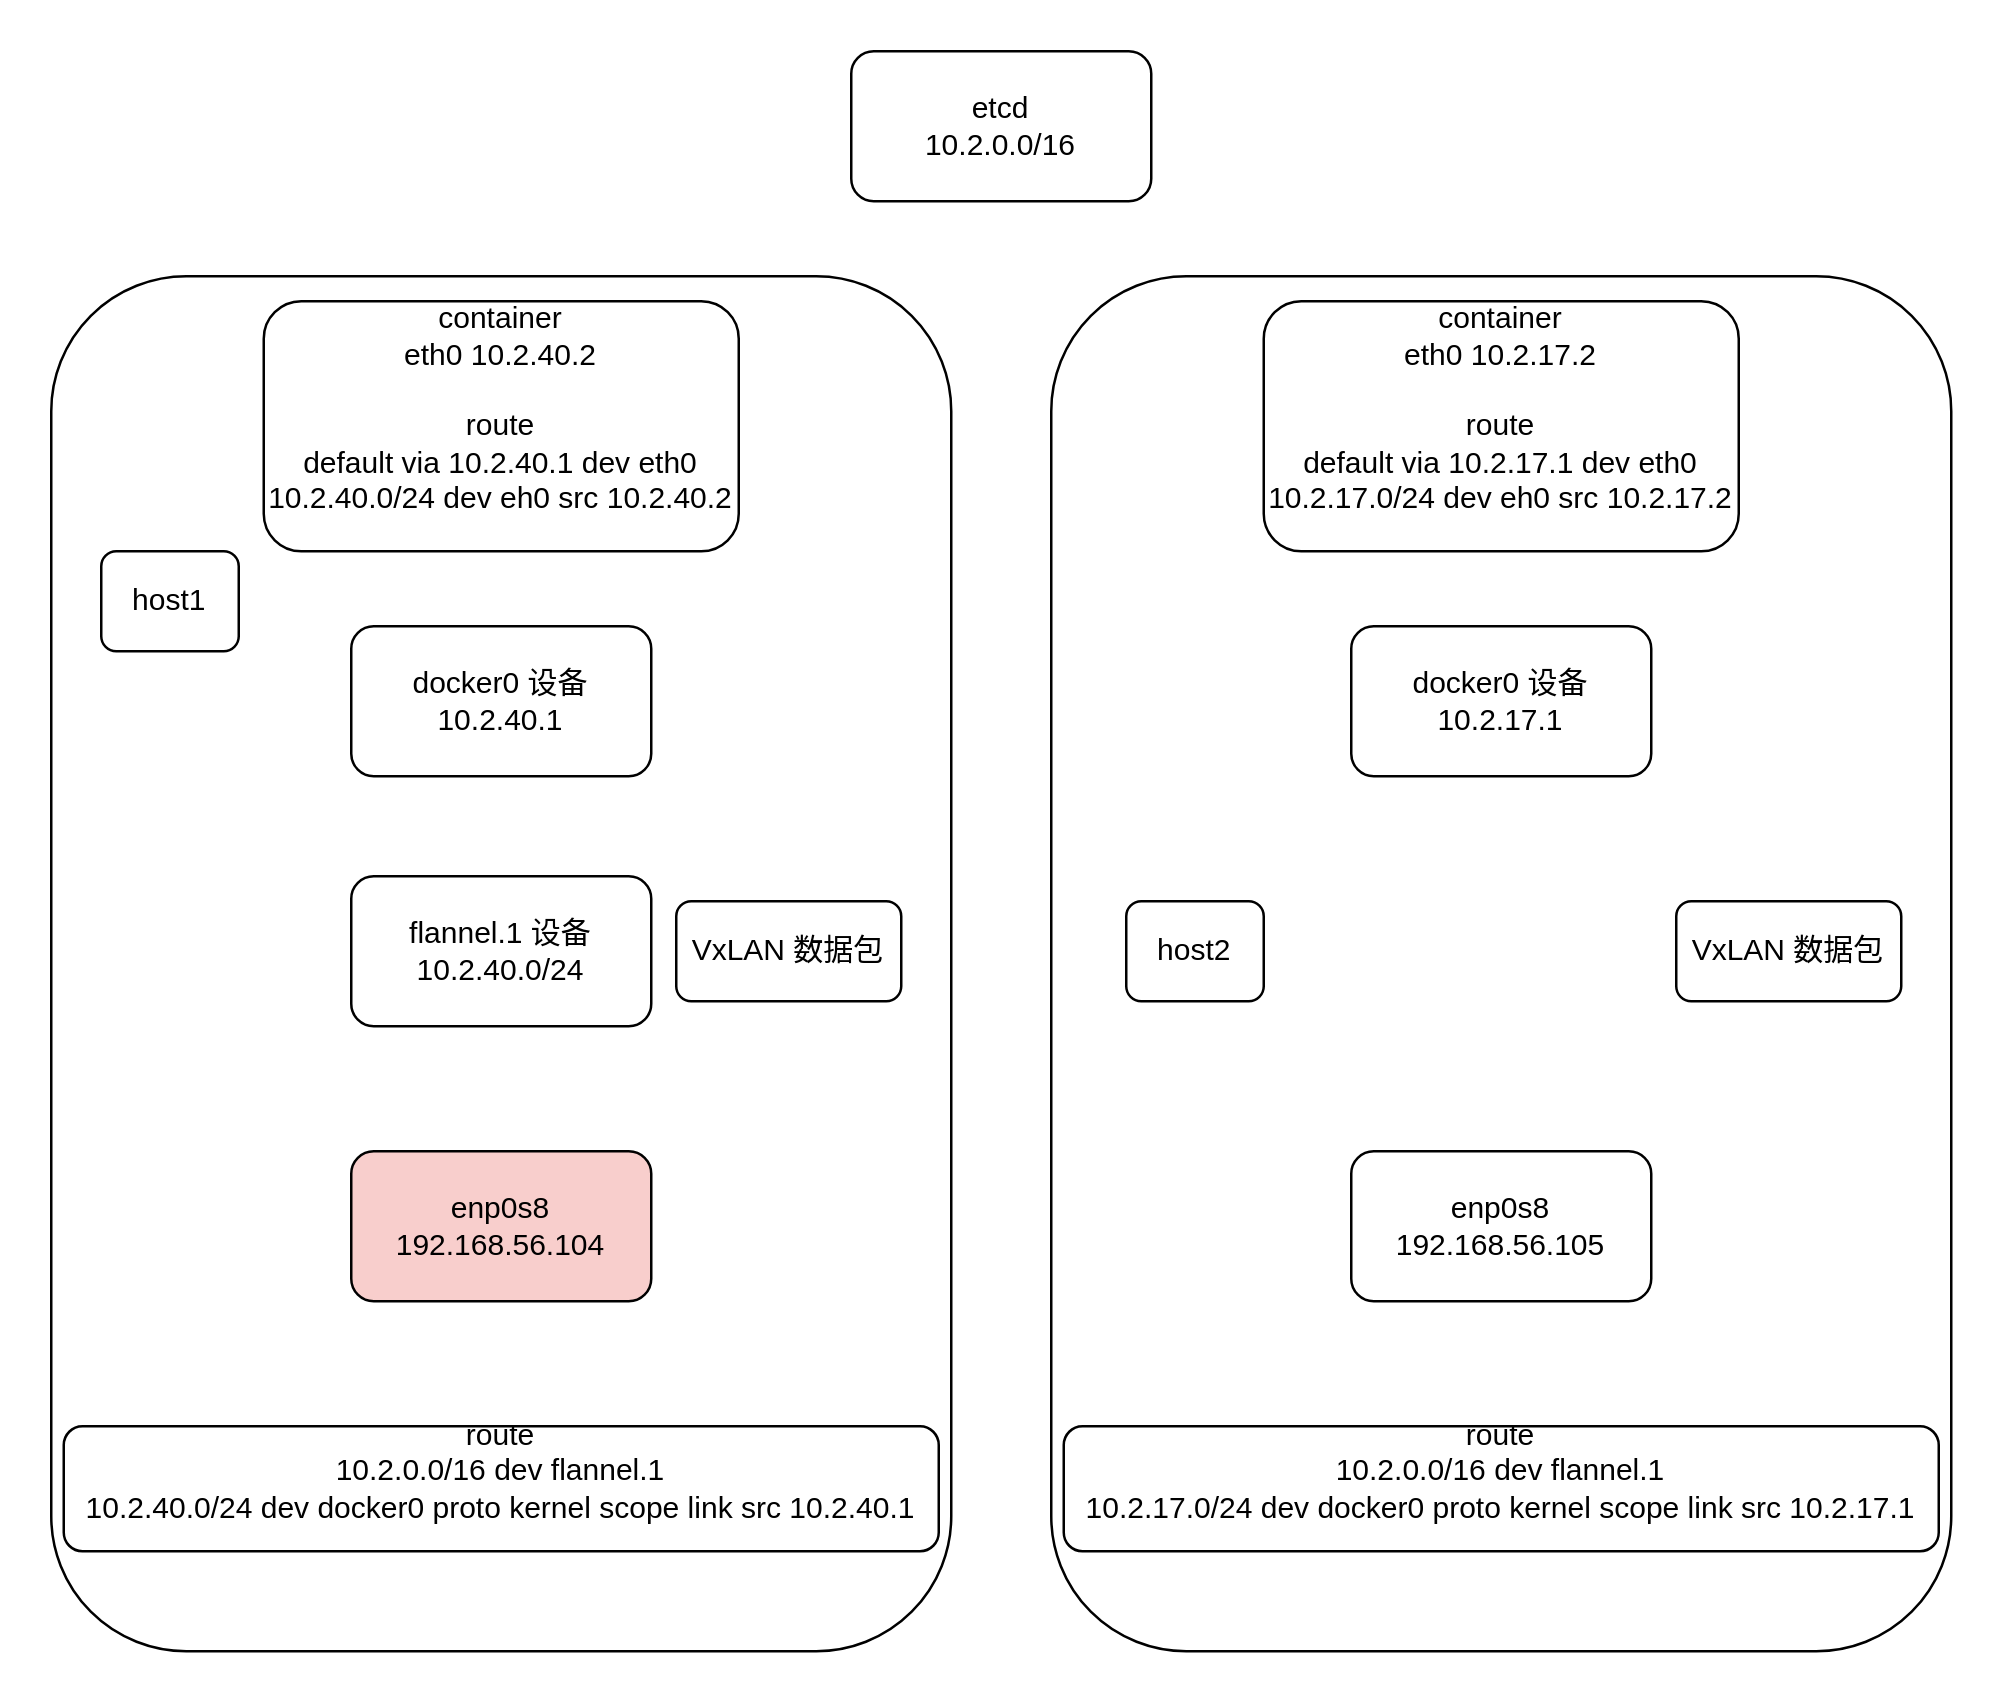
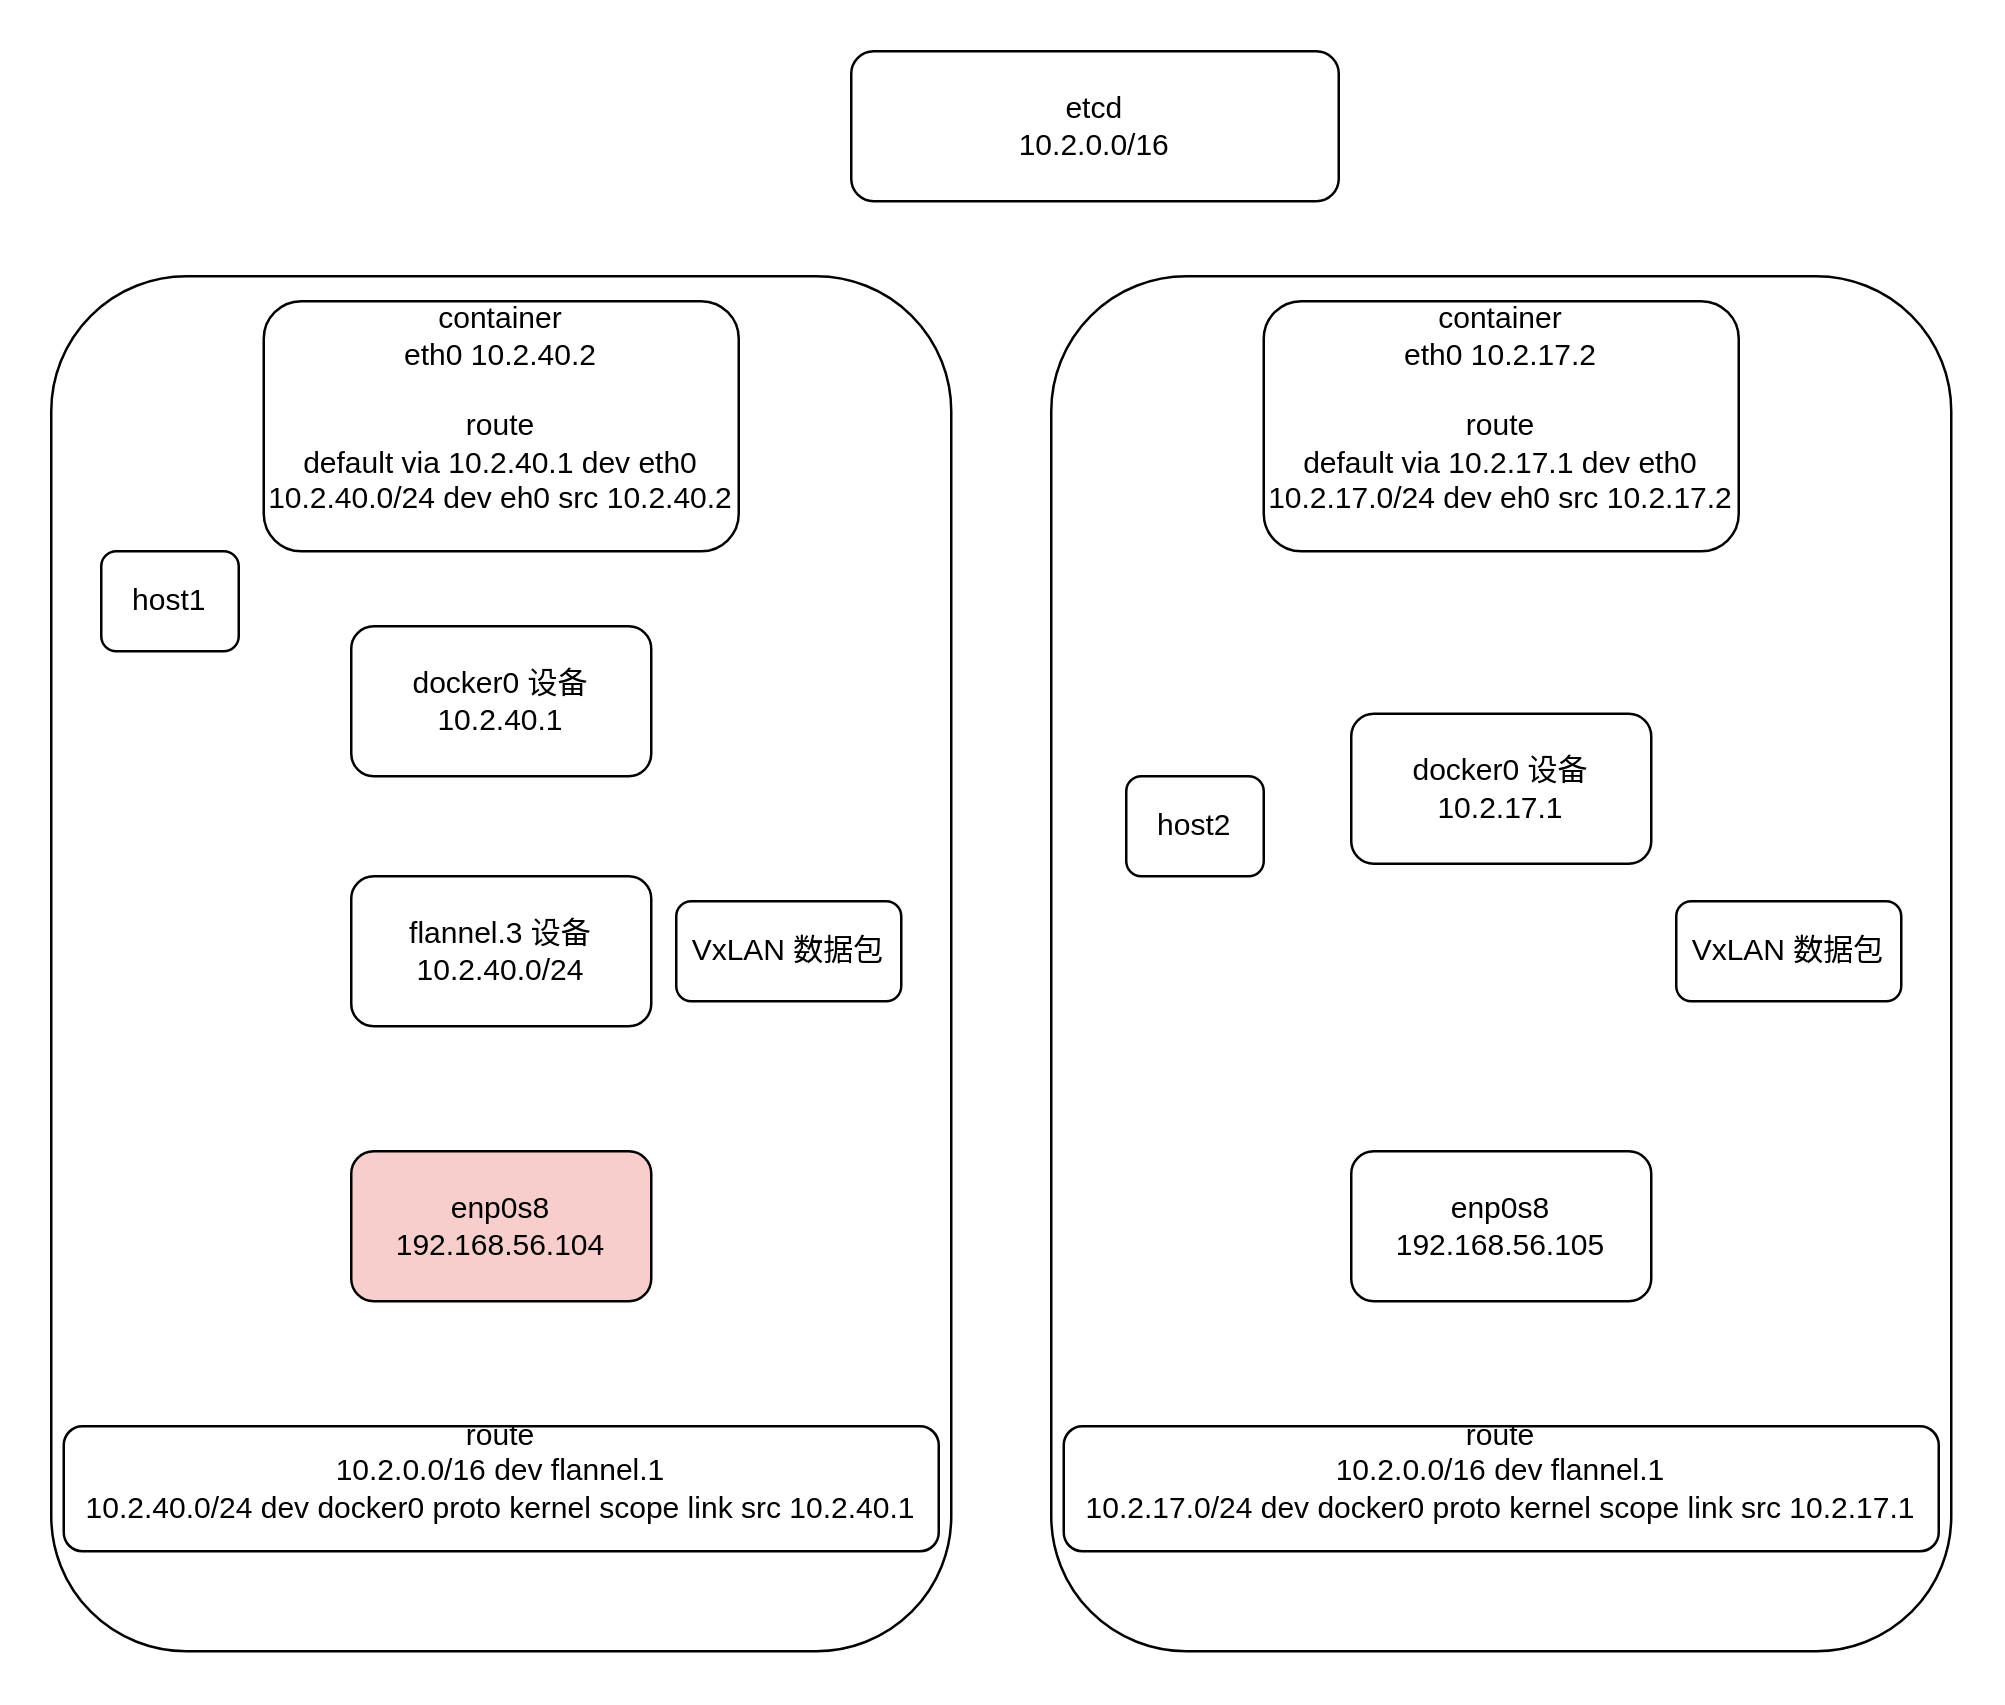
(1001, 126) -> (1095, 126)
(1501, 701) -> (1501, 789)
(501, 951) -> (501, 951)
(1195, 951) -> (1195, 826)
